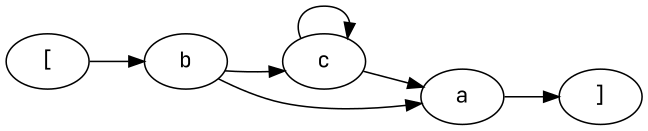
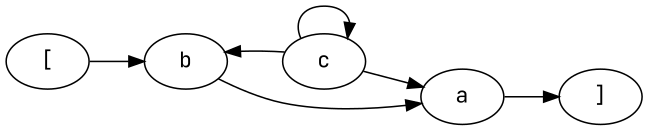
(247, 72) -> (263, 51)
